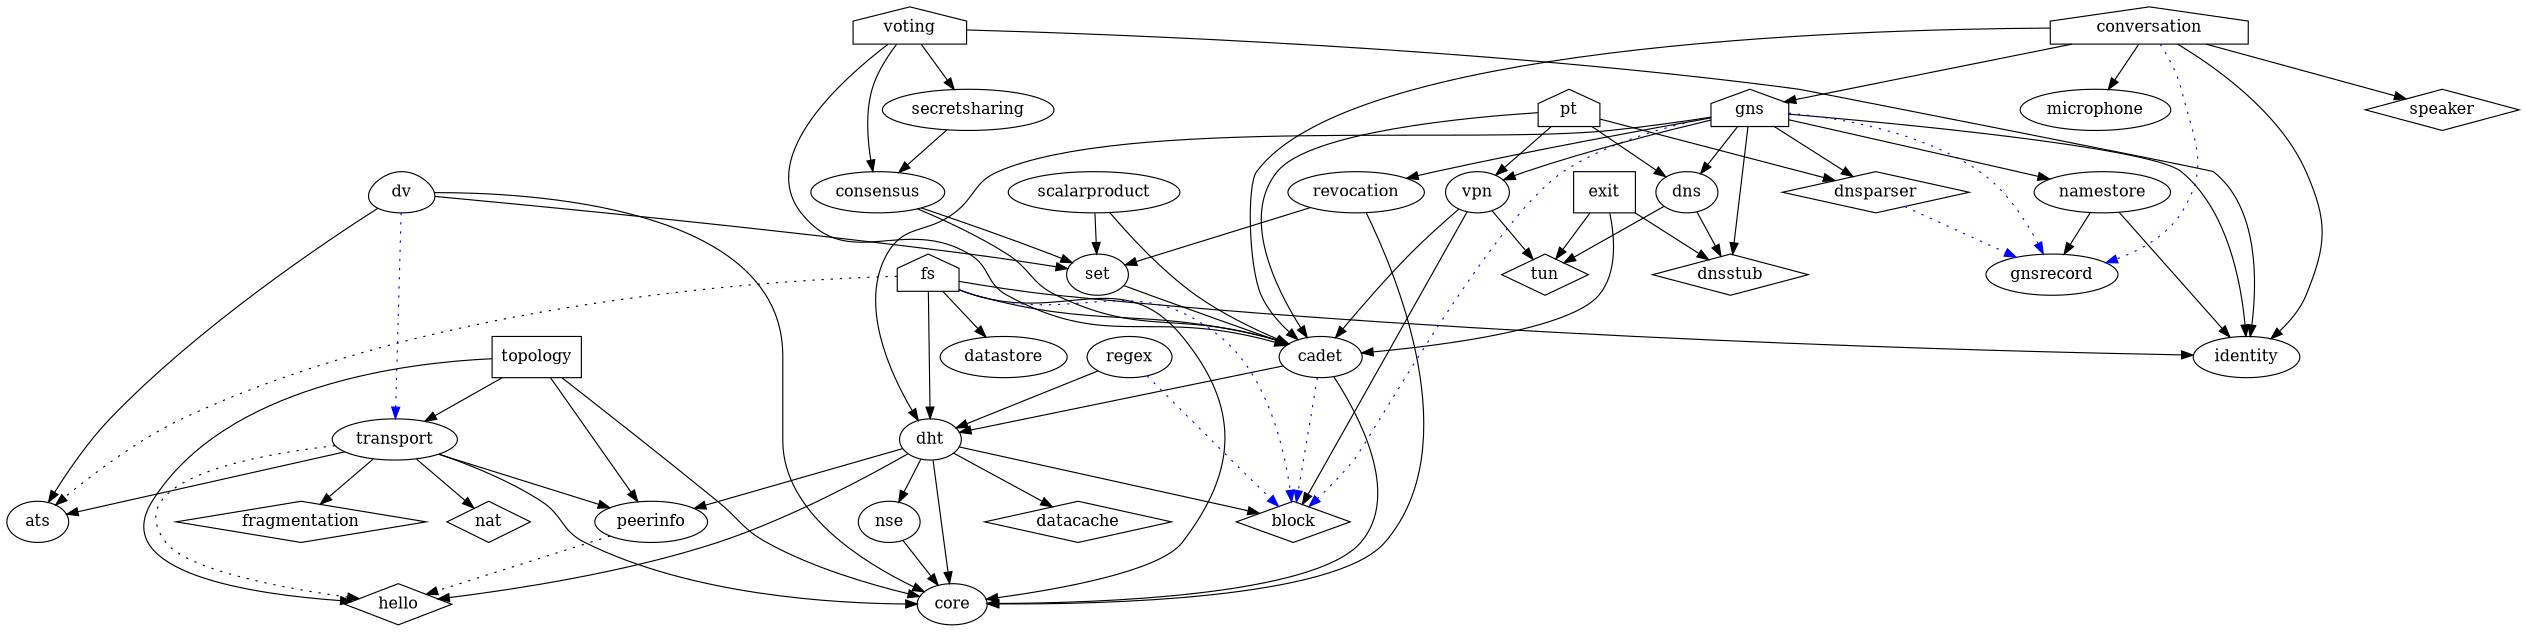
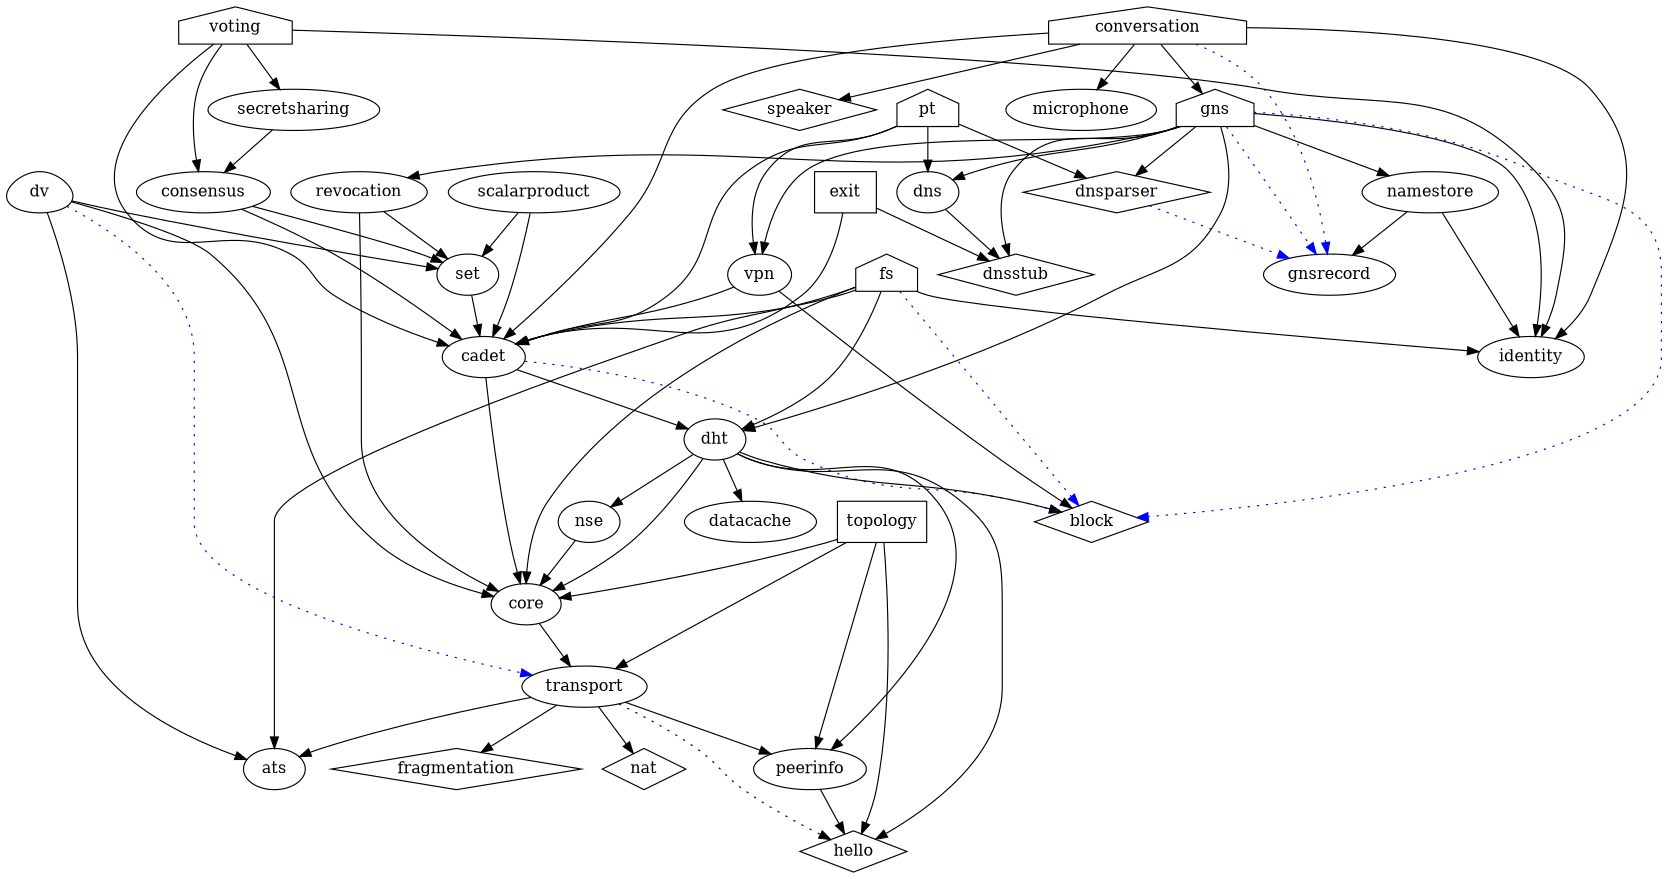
(1545, 275) -> none
(463, 328) -> (453, 419)
(1004, 357) -> none
(1130, 357) -> none
(1078, 522) -> (750, 522)
(524, 563) -> (830, 807)
(657, 570) -> (552, 640)
